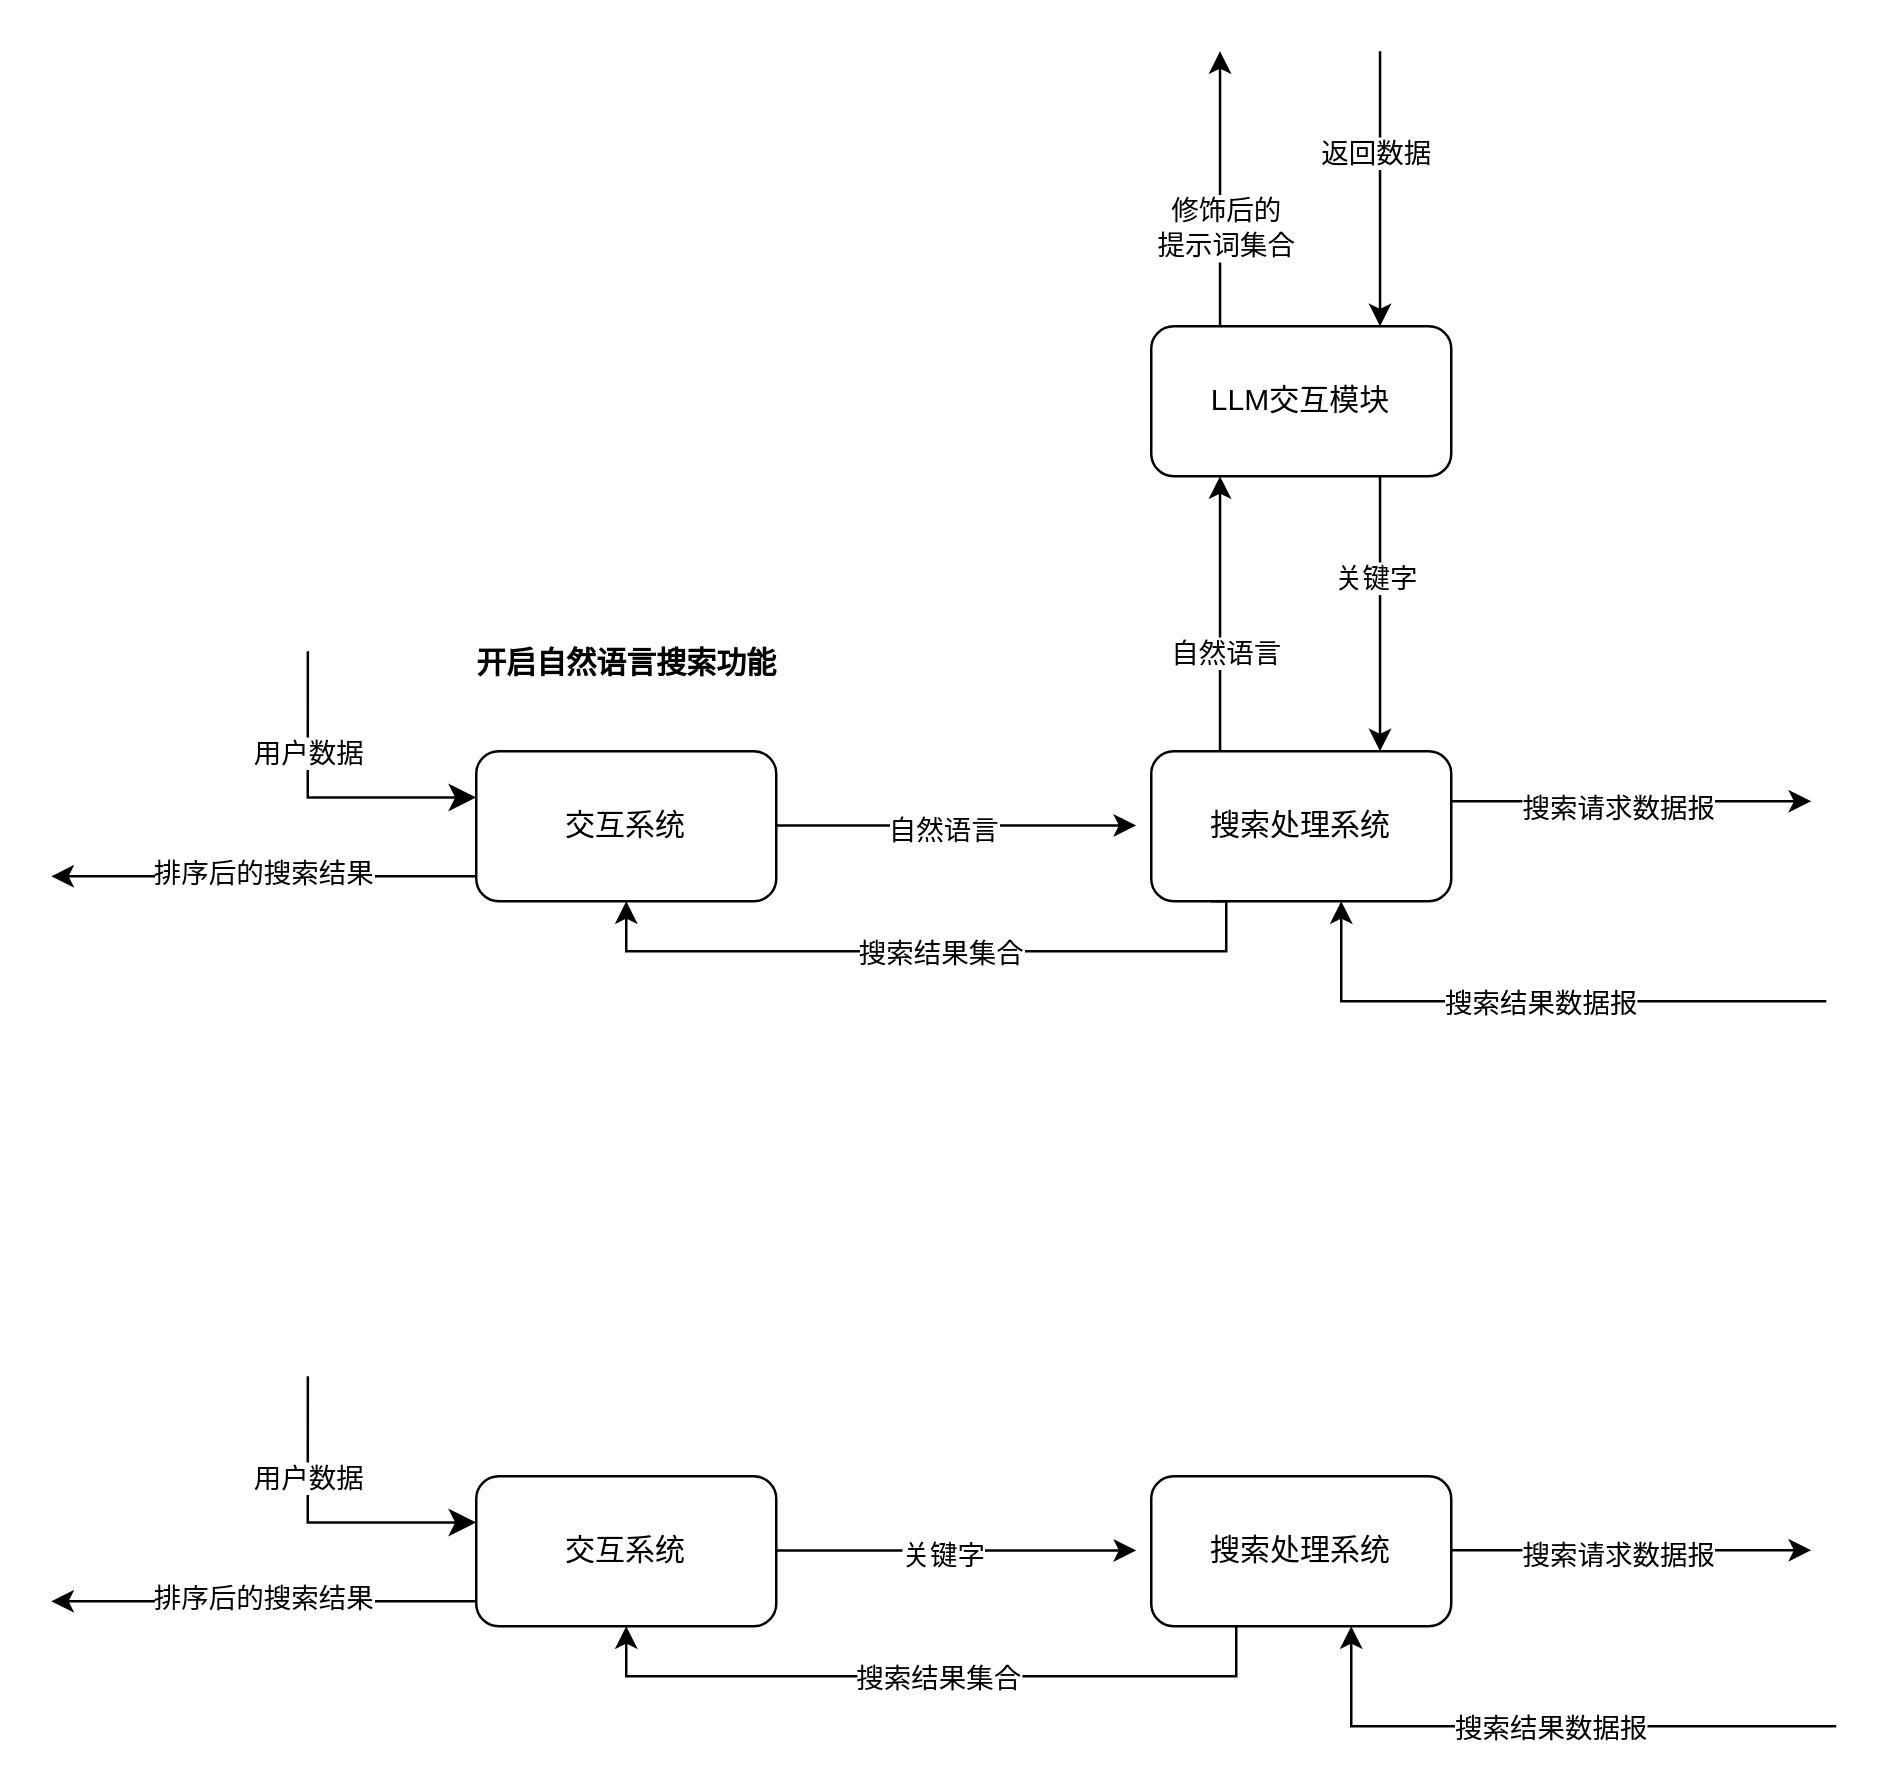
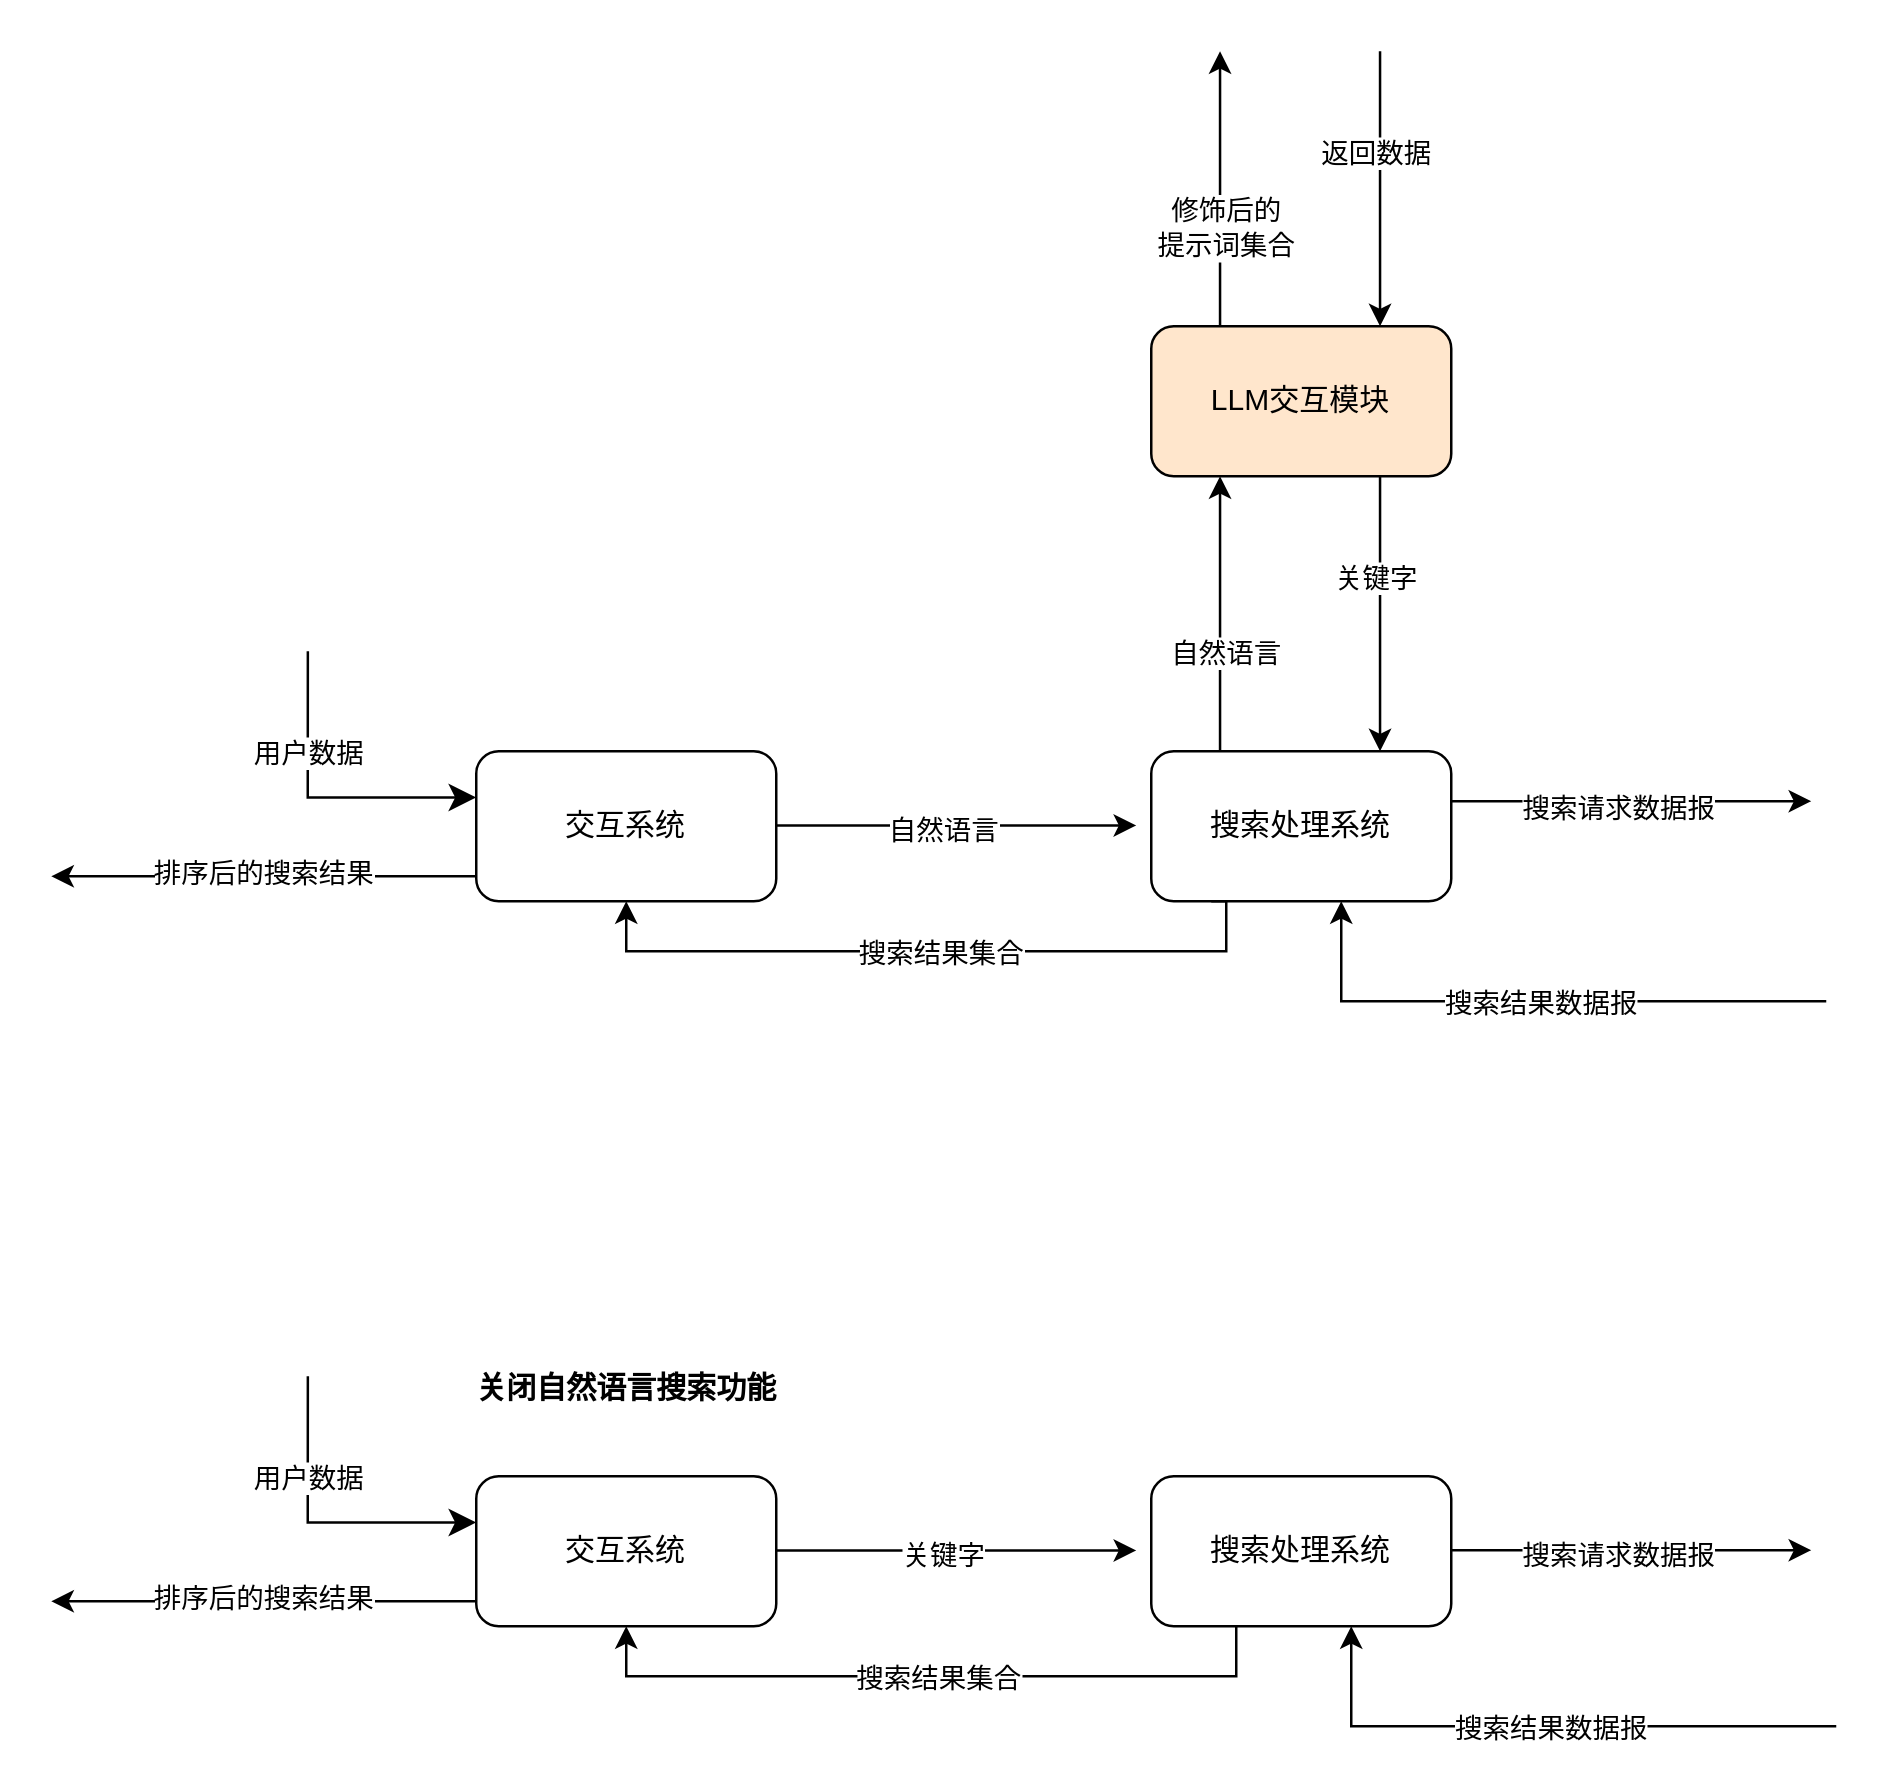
(1301, 401) -> (1301, 401)
(626, 664) -> none
none -> (626, 1389)
